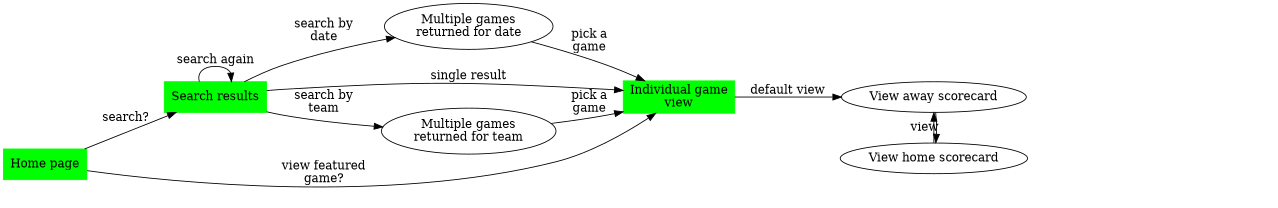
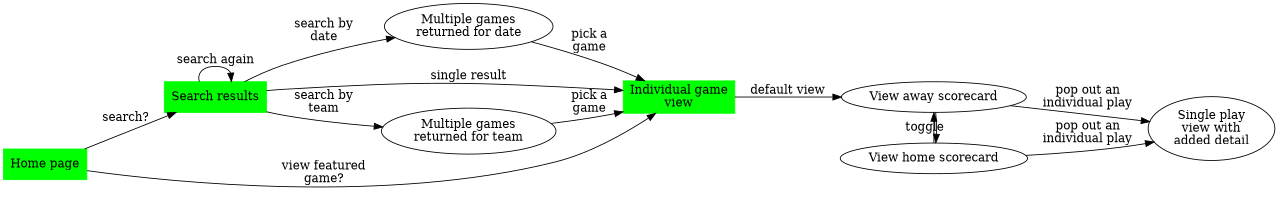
(925, 128) -> (925, 128)
none -> (1212, 129)
